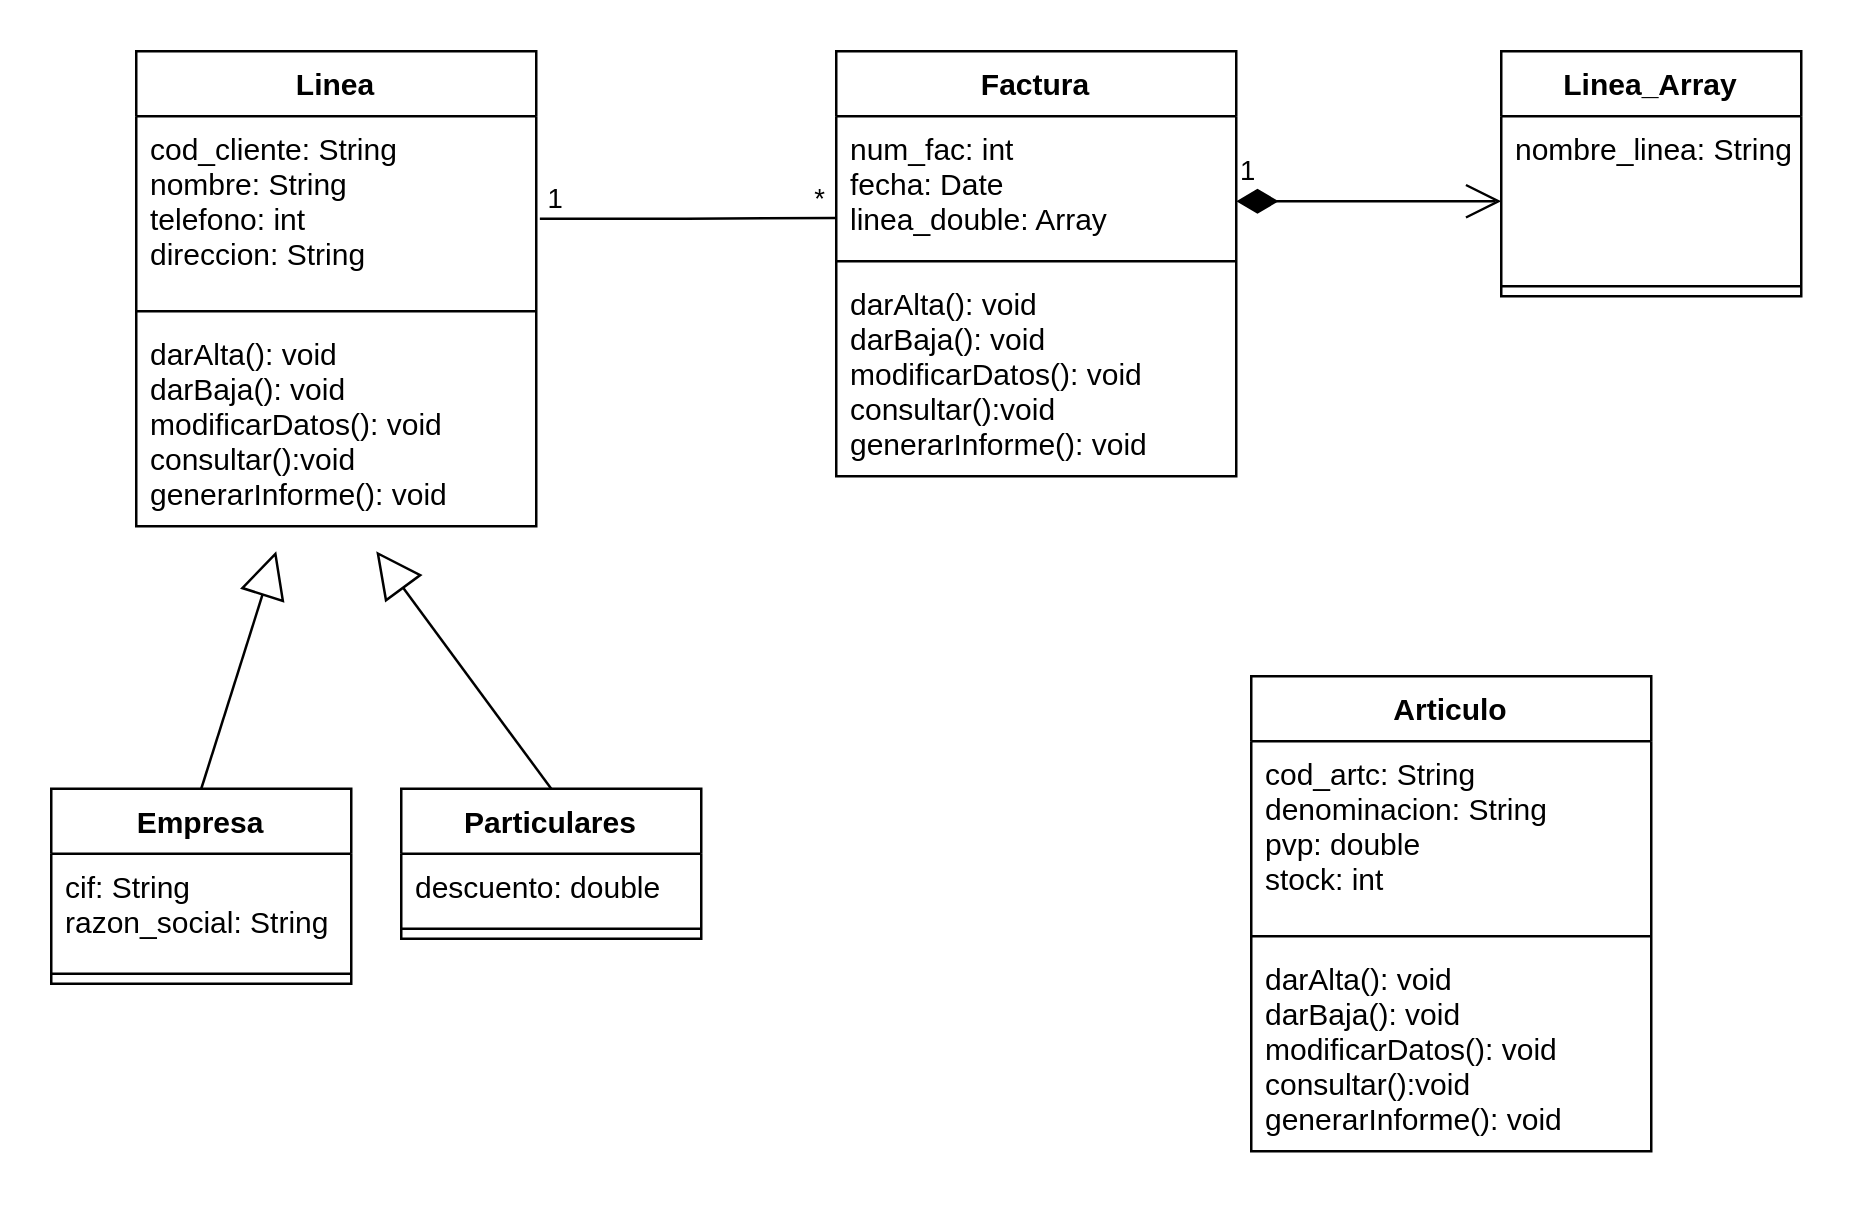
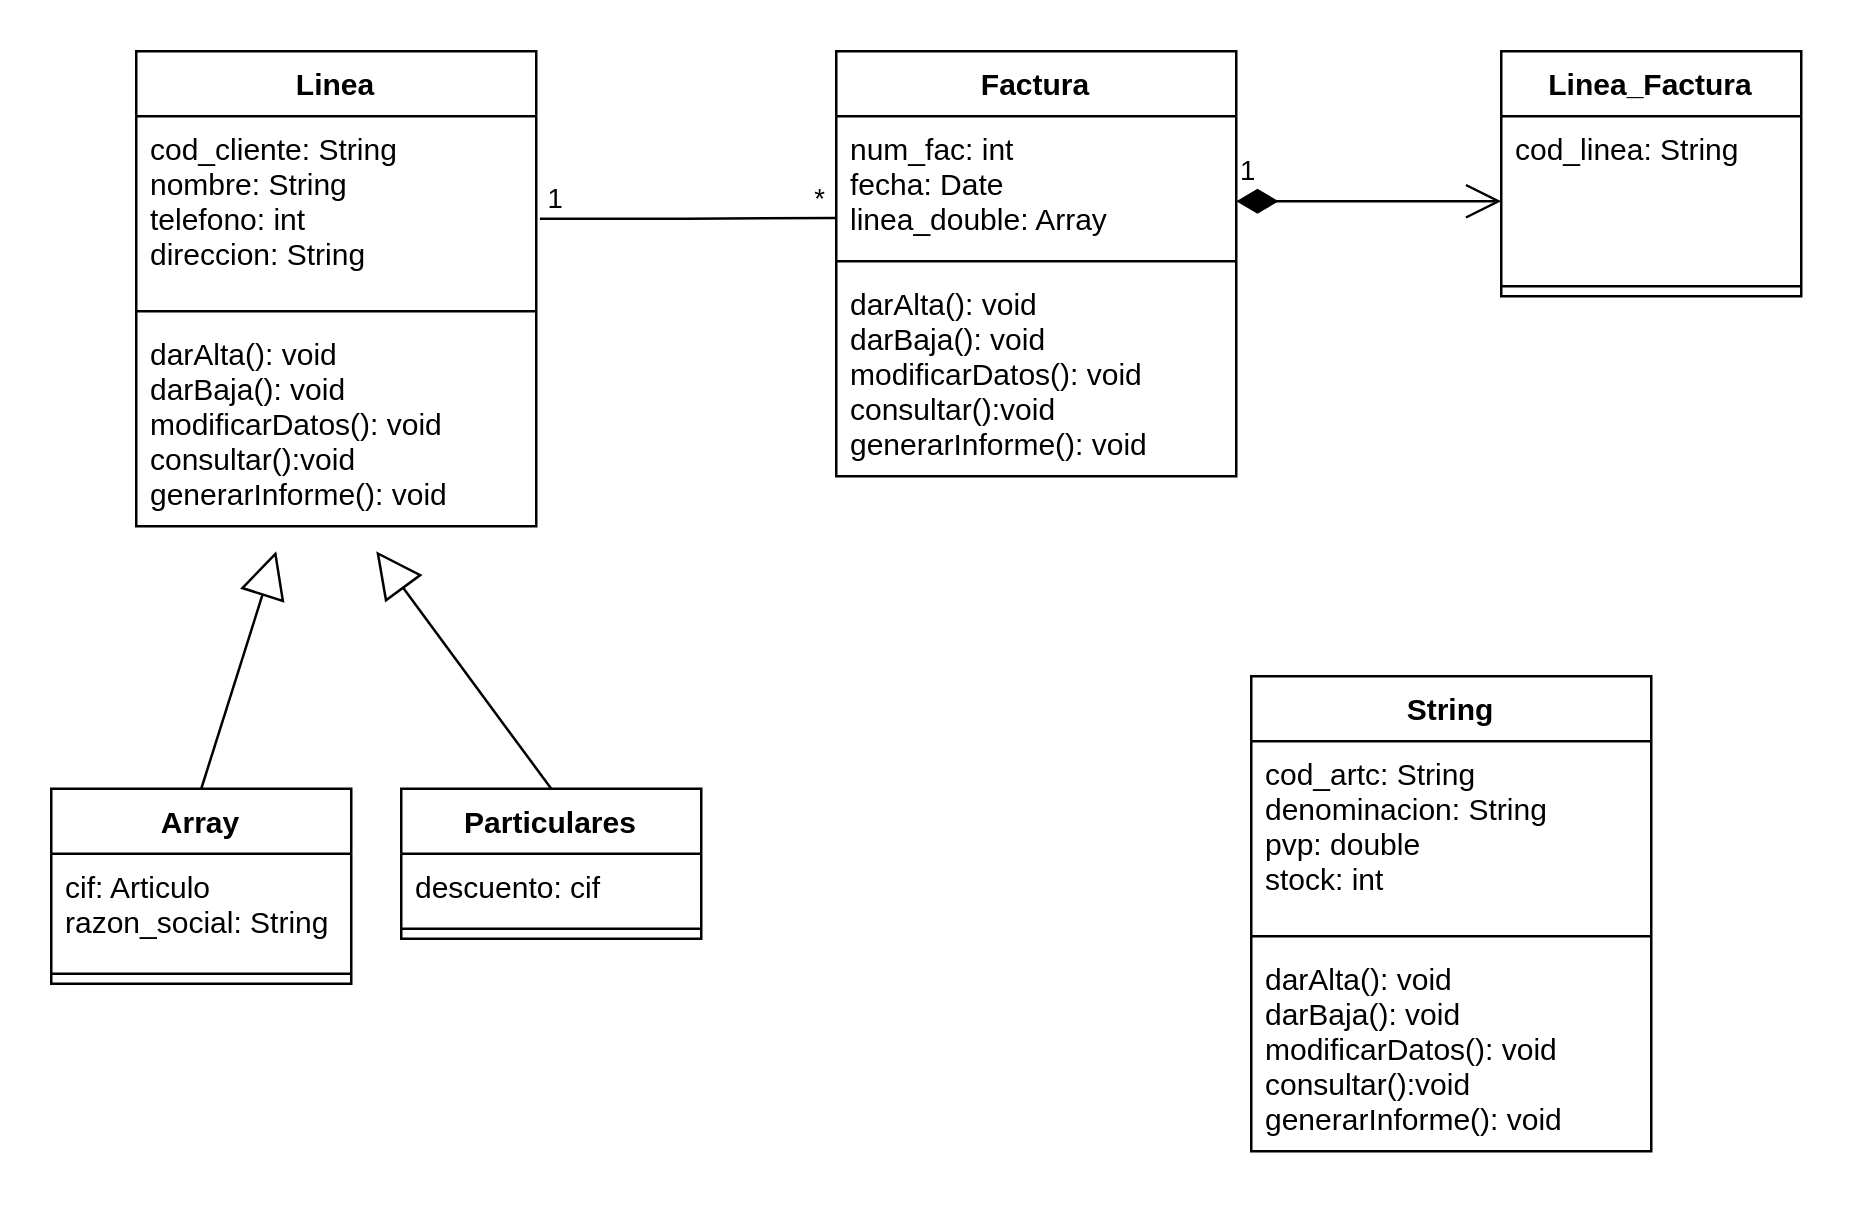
(1650, 85) -> (1650, 85)
(1664, 150) -> (1638, 150)
(1450, 710) -> (1450, 710)
(200, 823) -> (200, 823)
(142, 888) -> (155, 888)
(546, 888) -> (521, 888)
